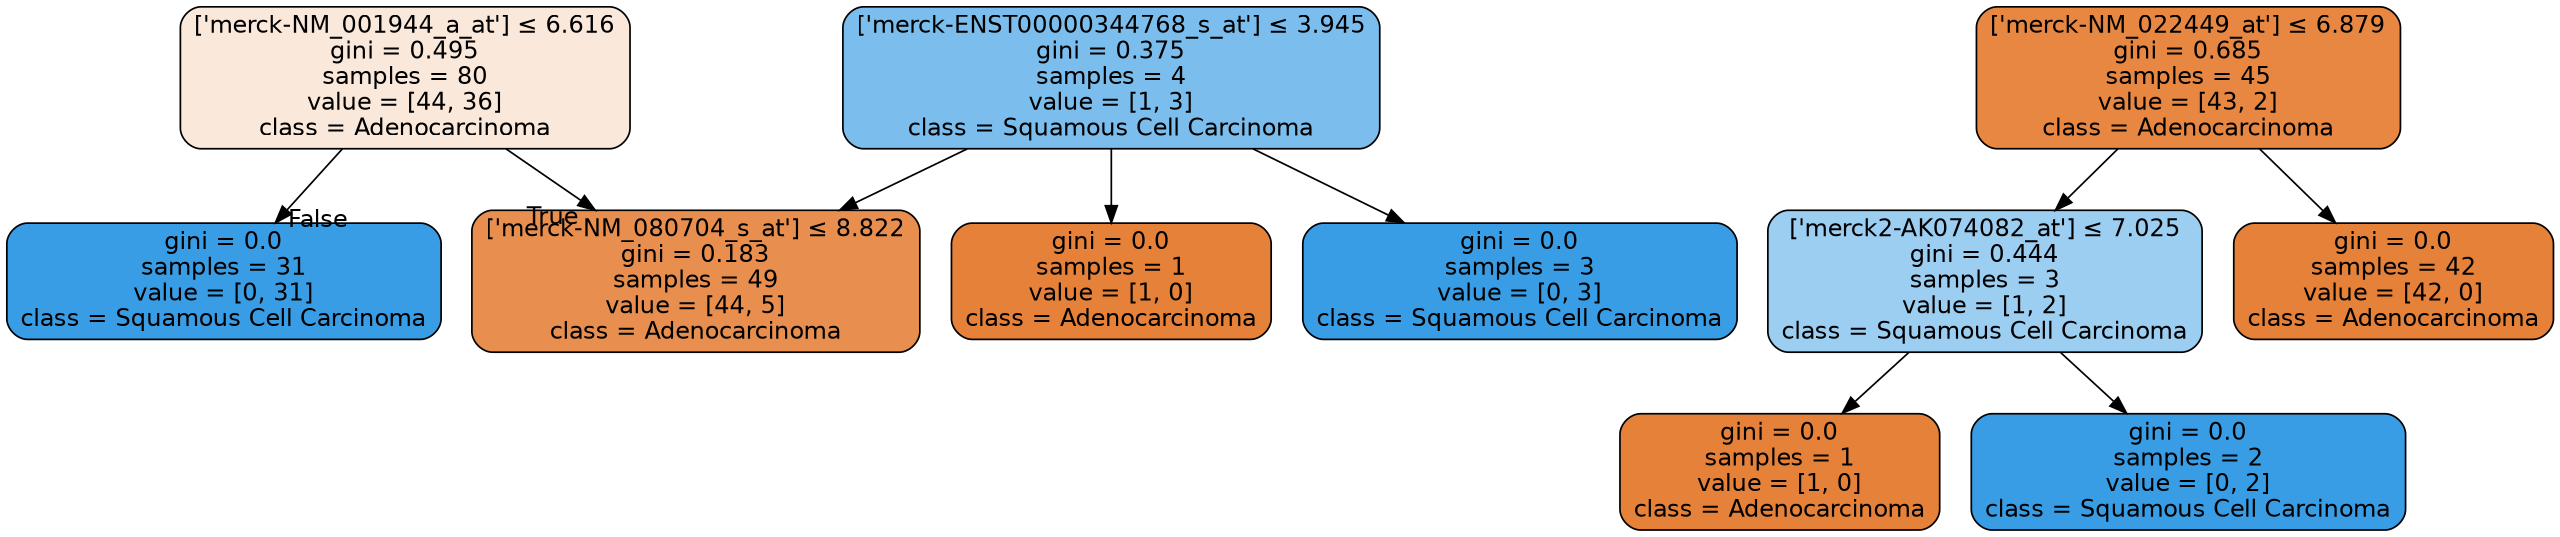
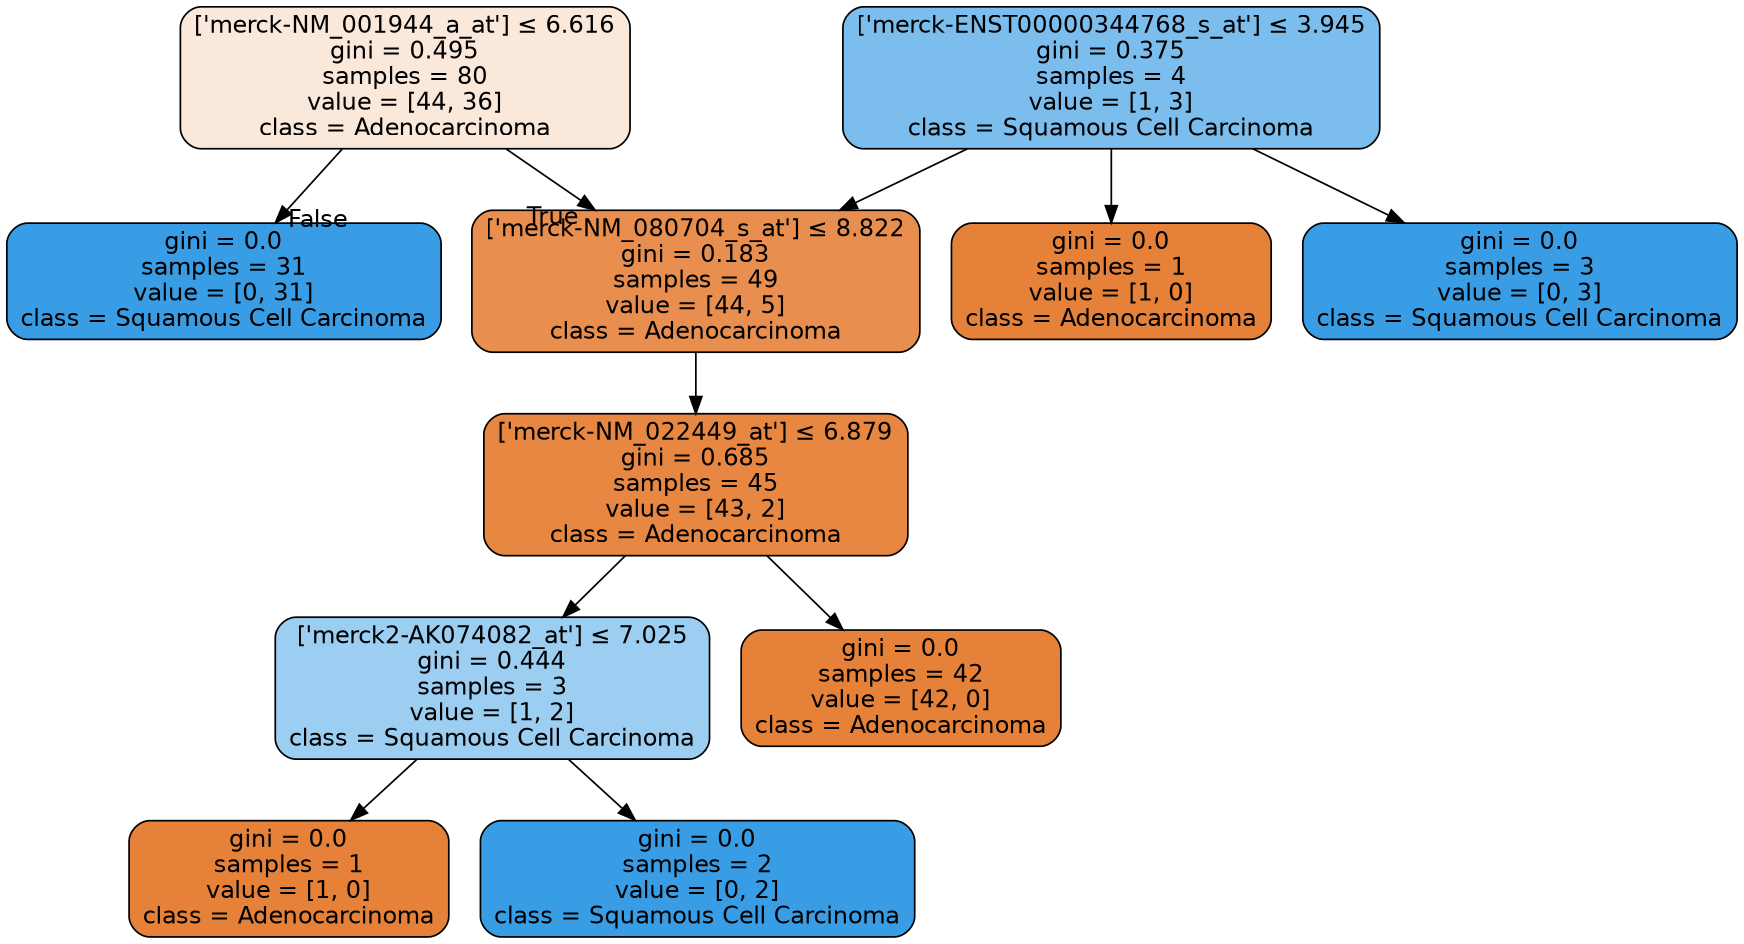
none -> (696, 374)
